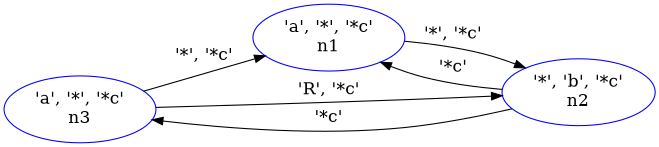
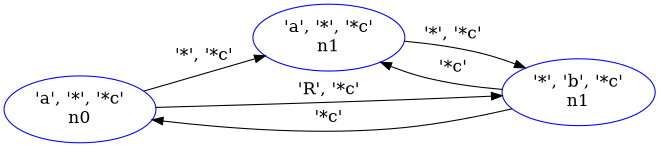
(579, 92) -> (579, 92)
(80, 109) -> (80, 109)
